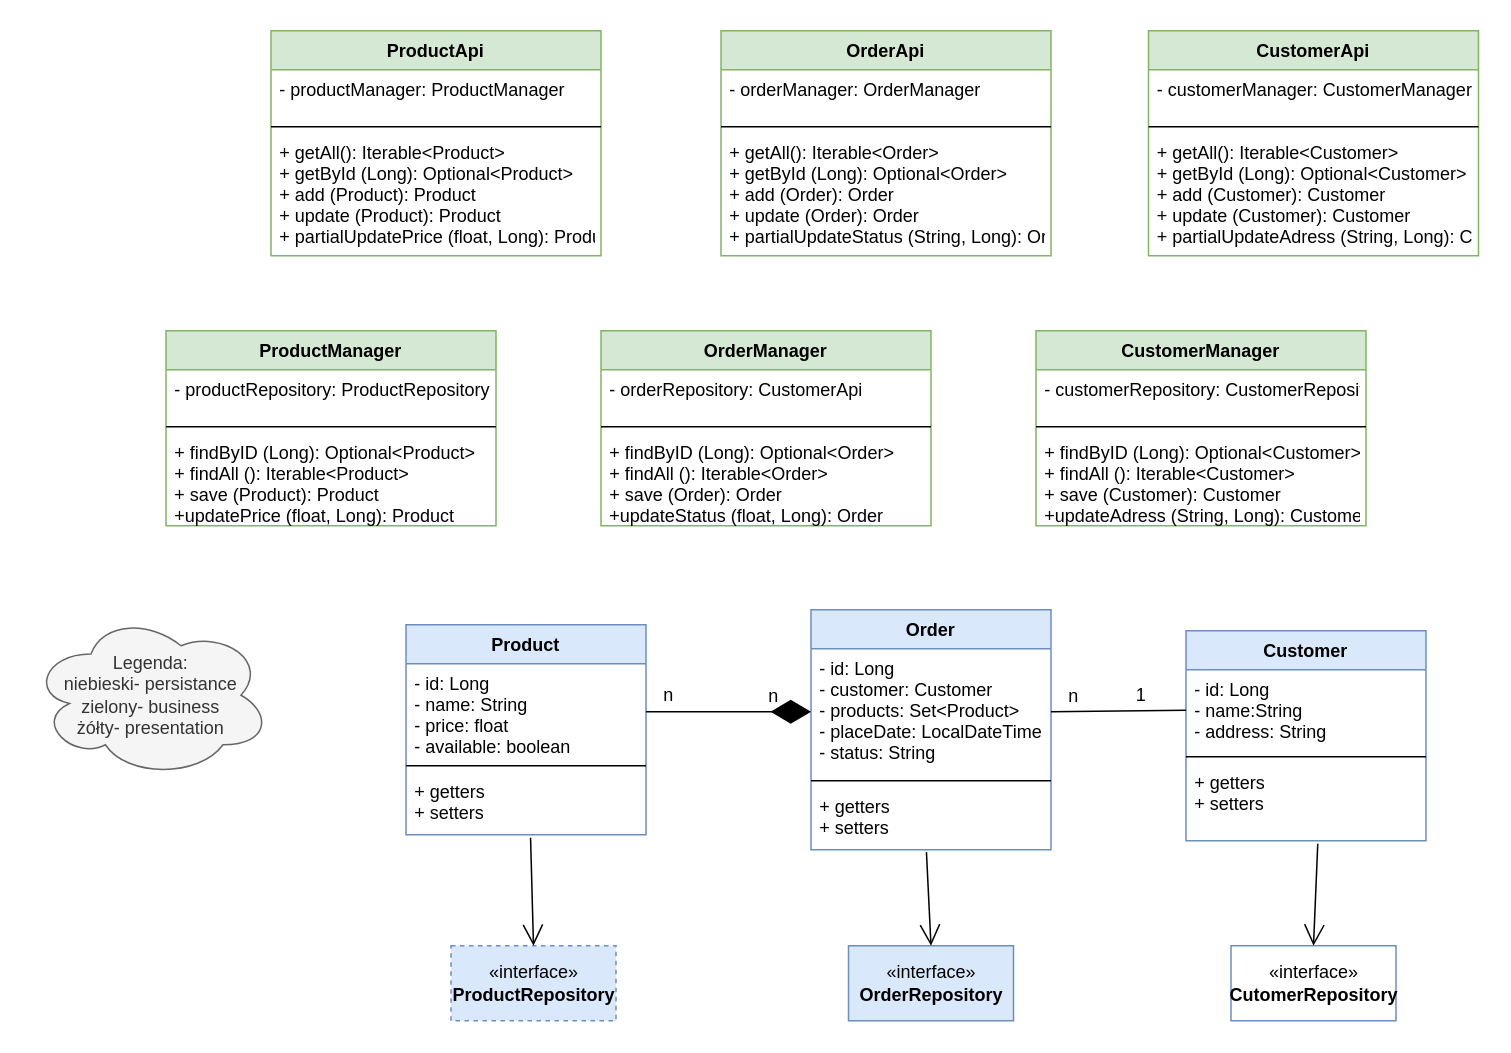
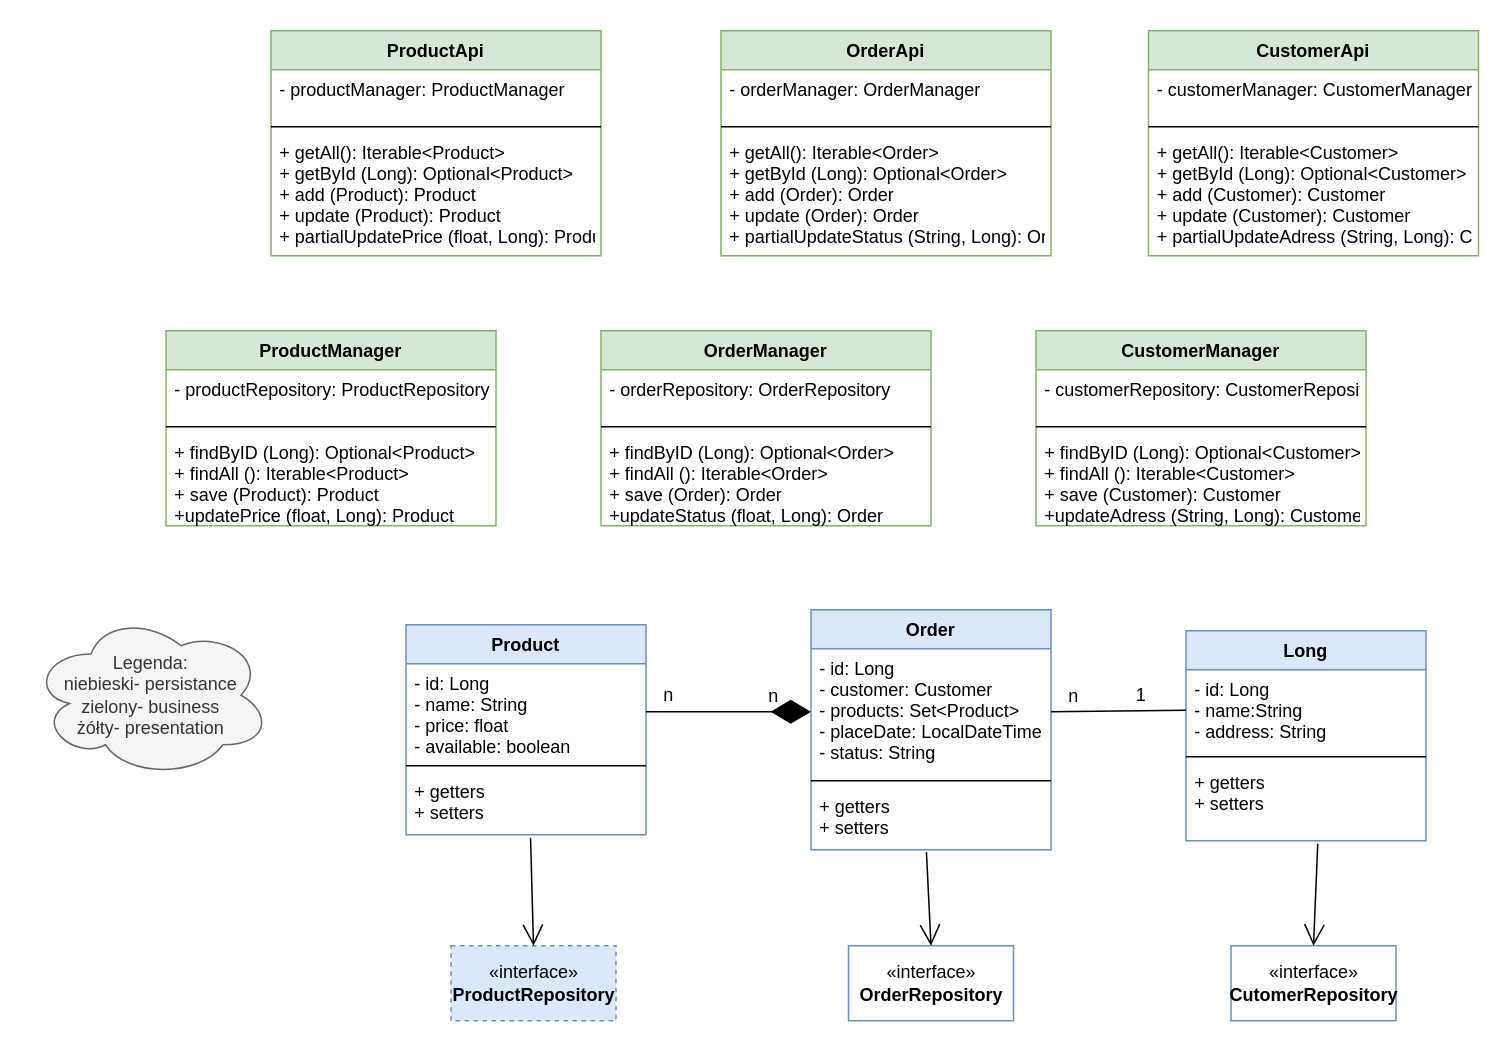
(749, 390) -> (769, 390)
(1305, 651) -> (1305, 651)
(931, 983) -> (931, 983)
